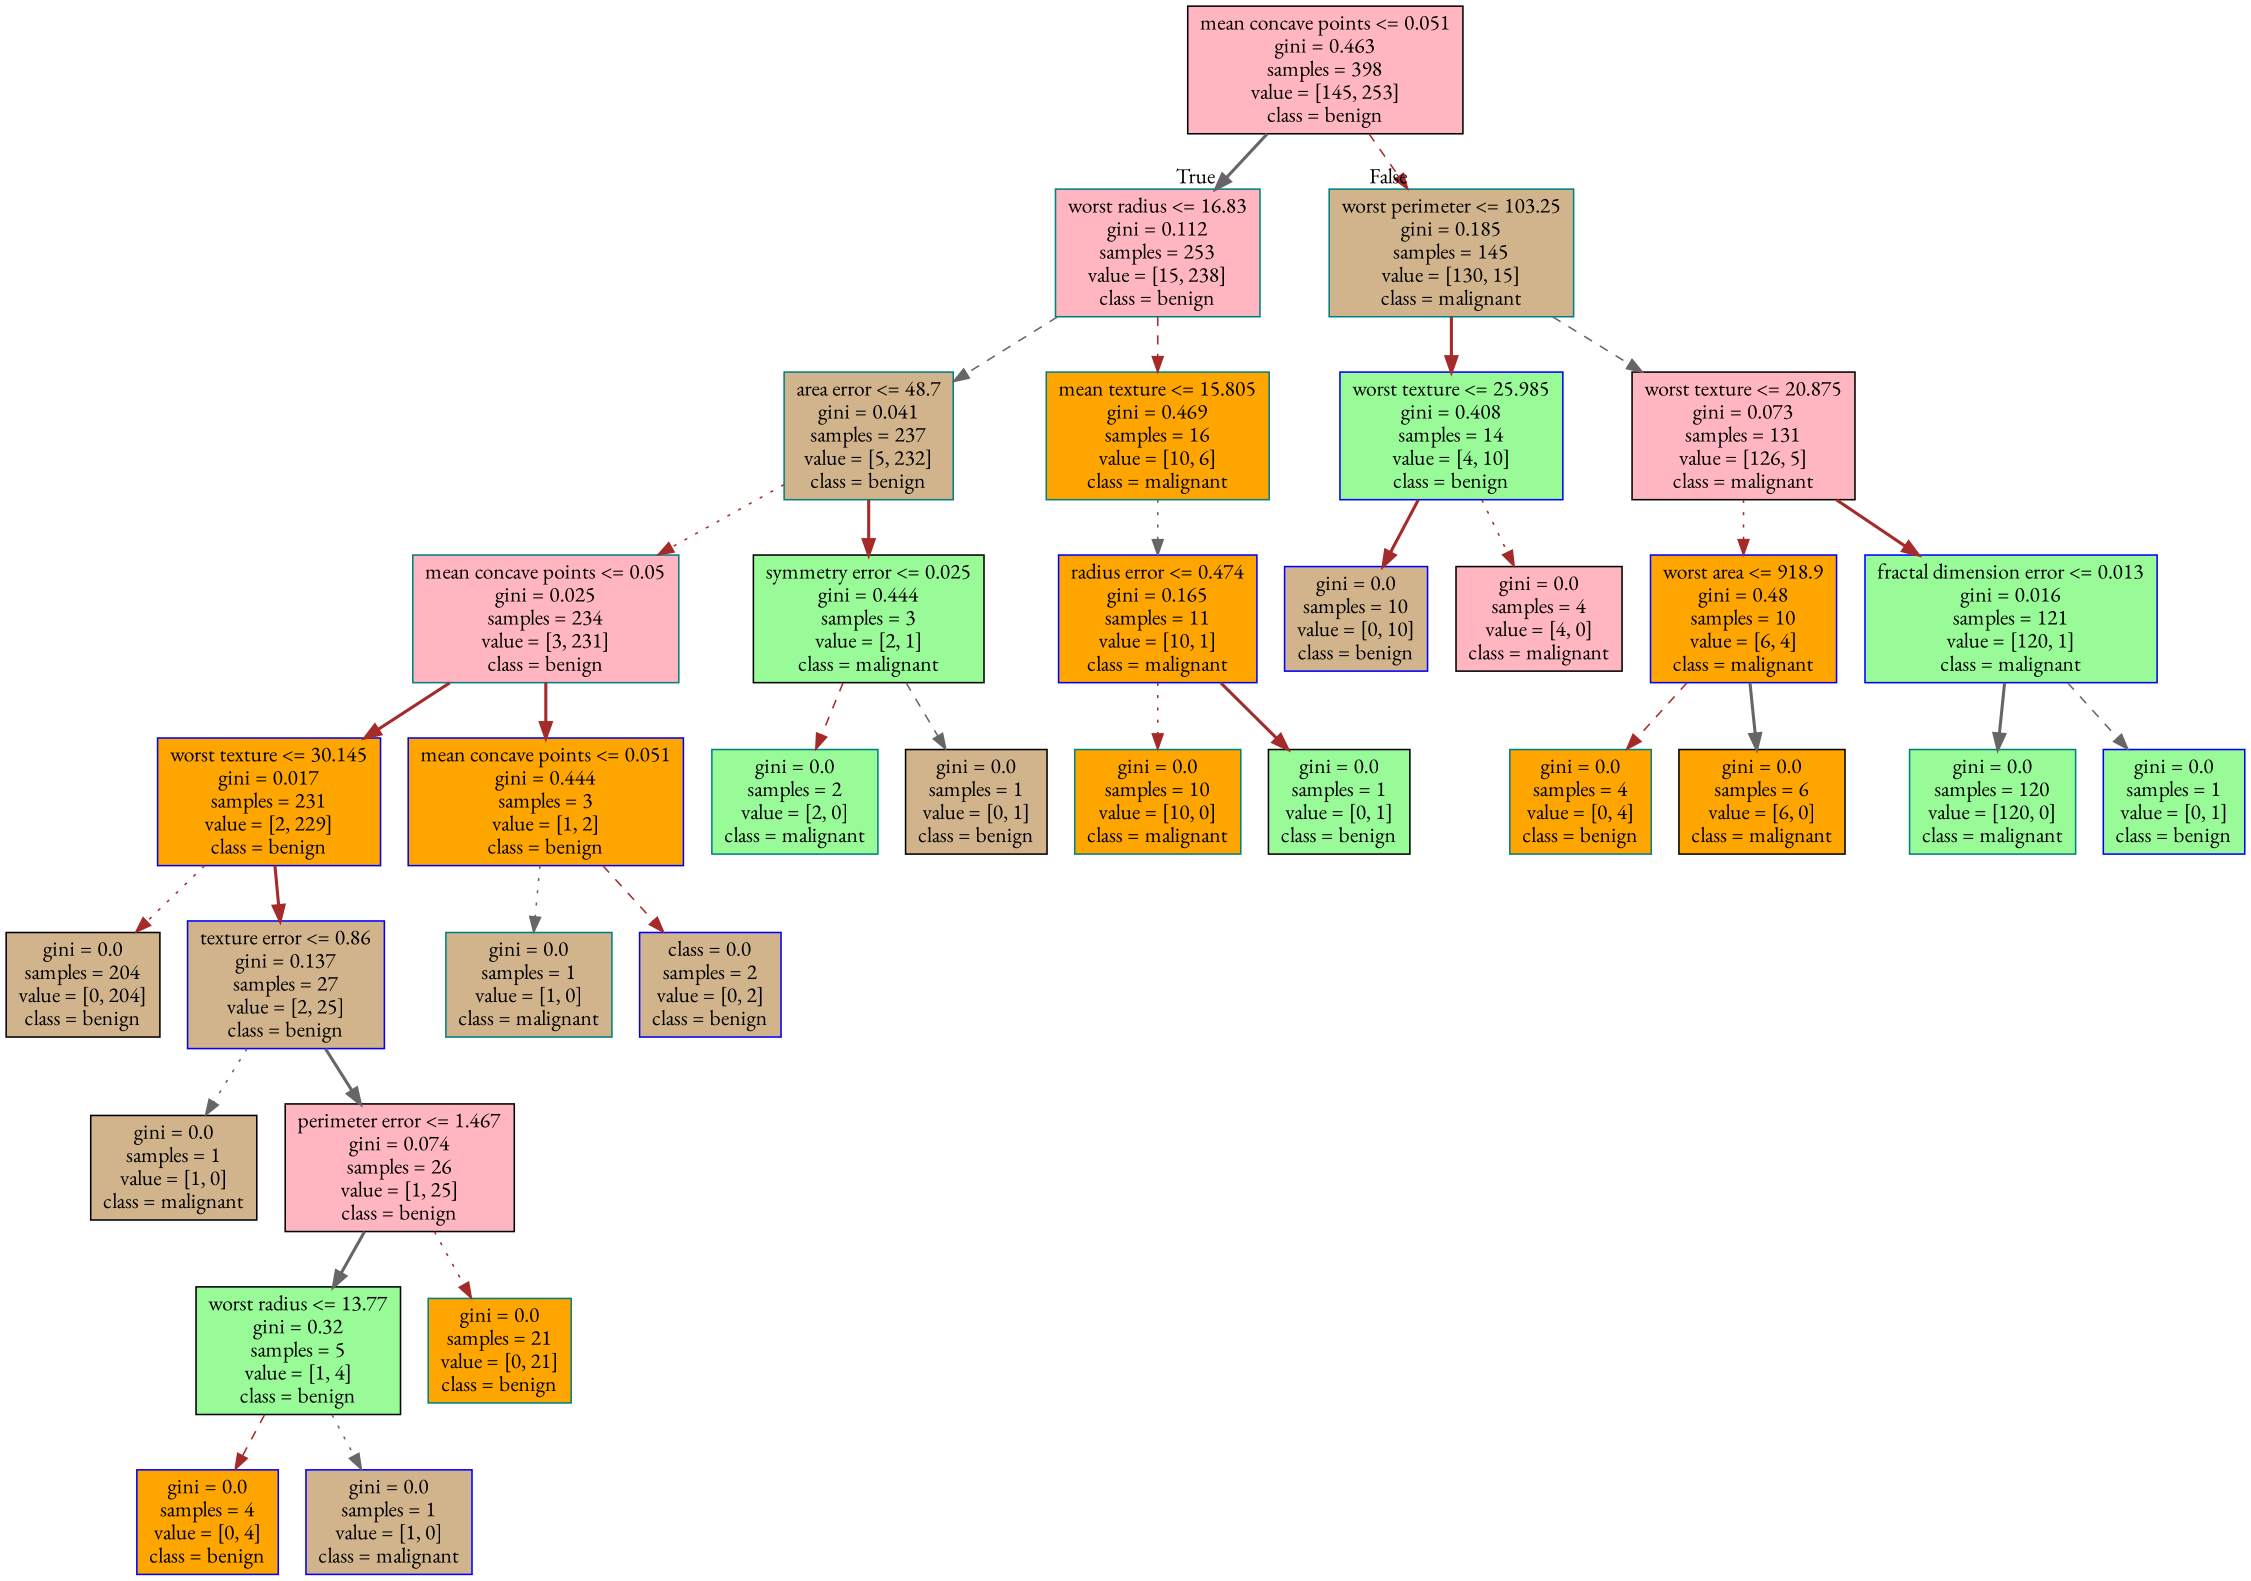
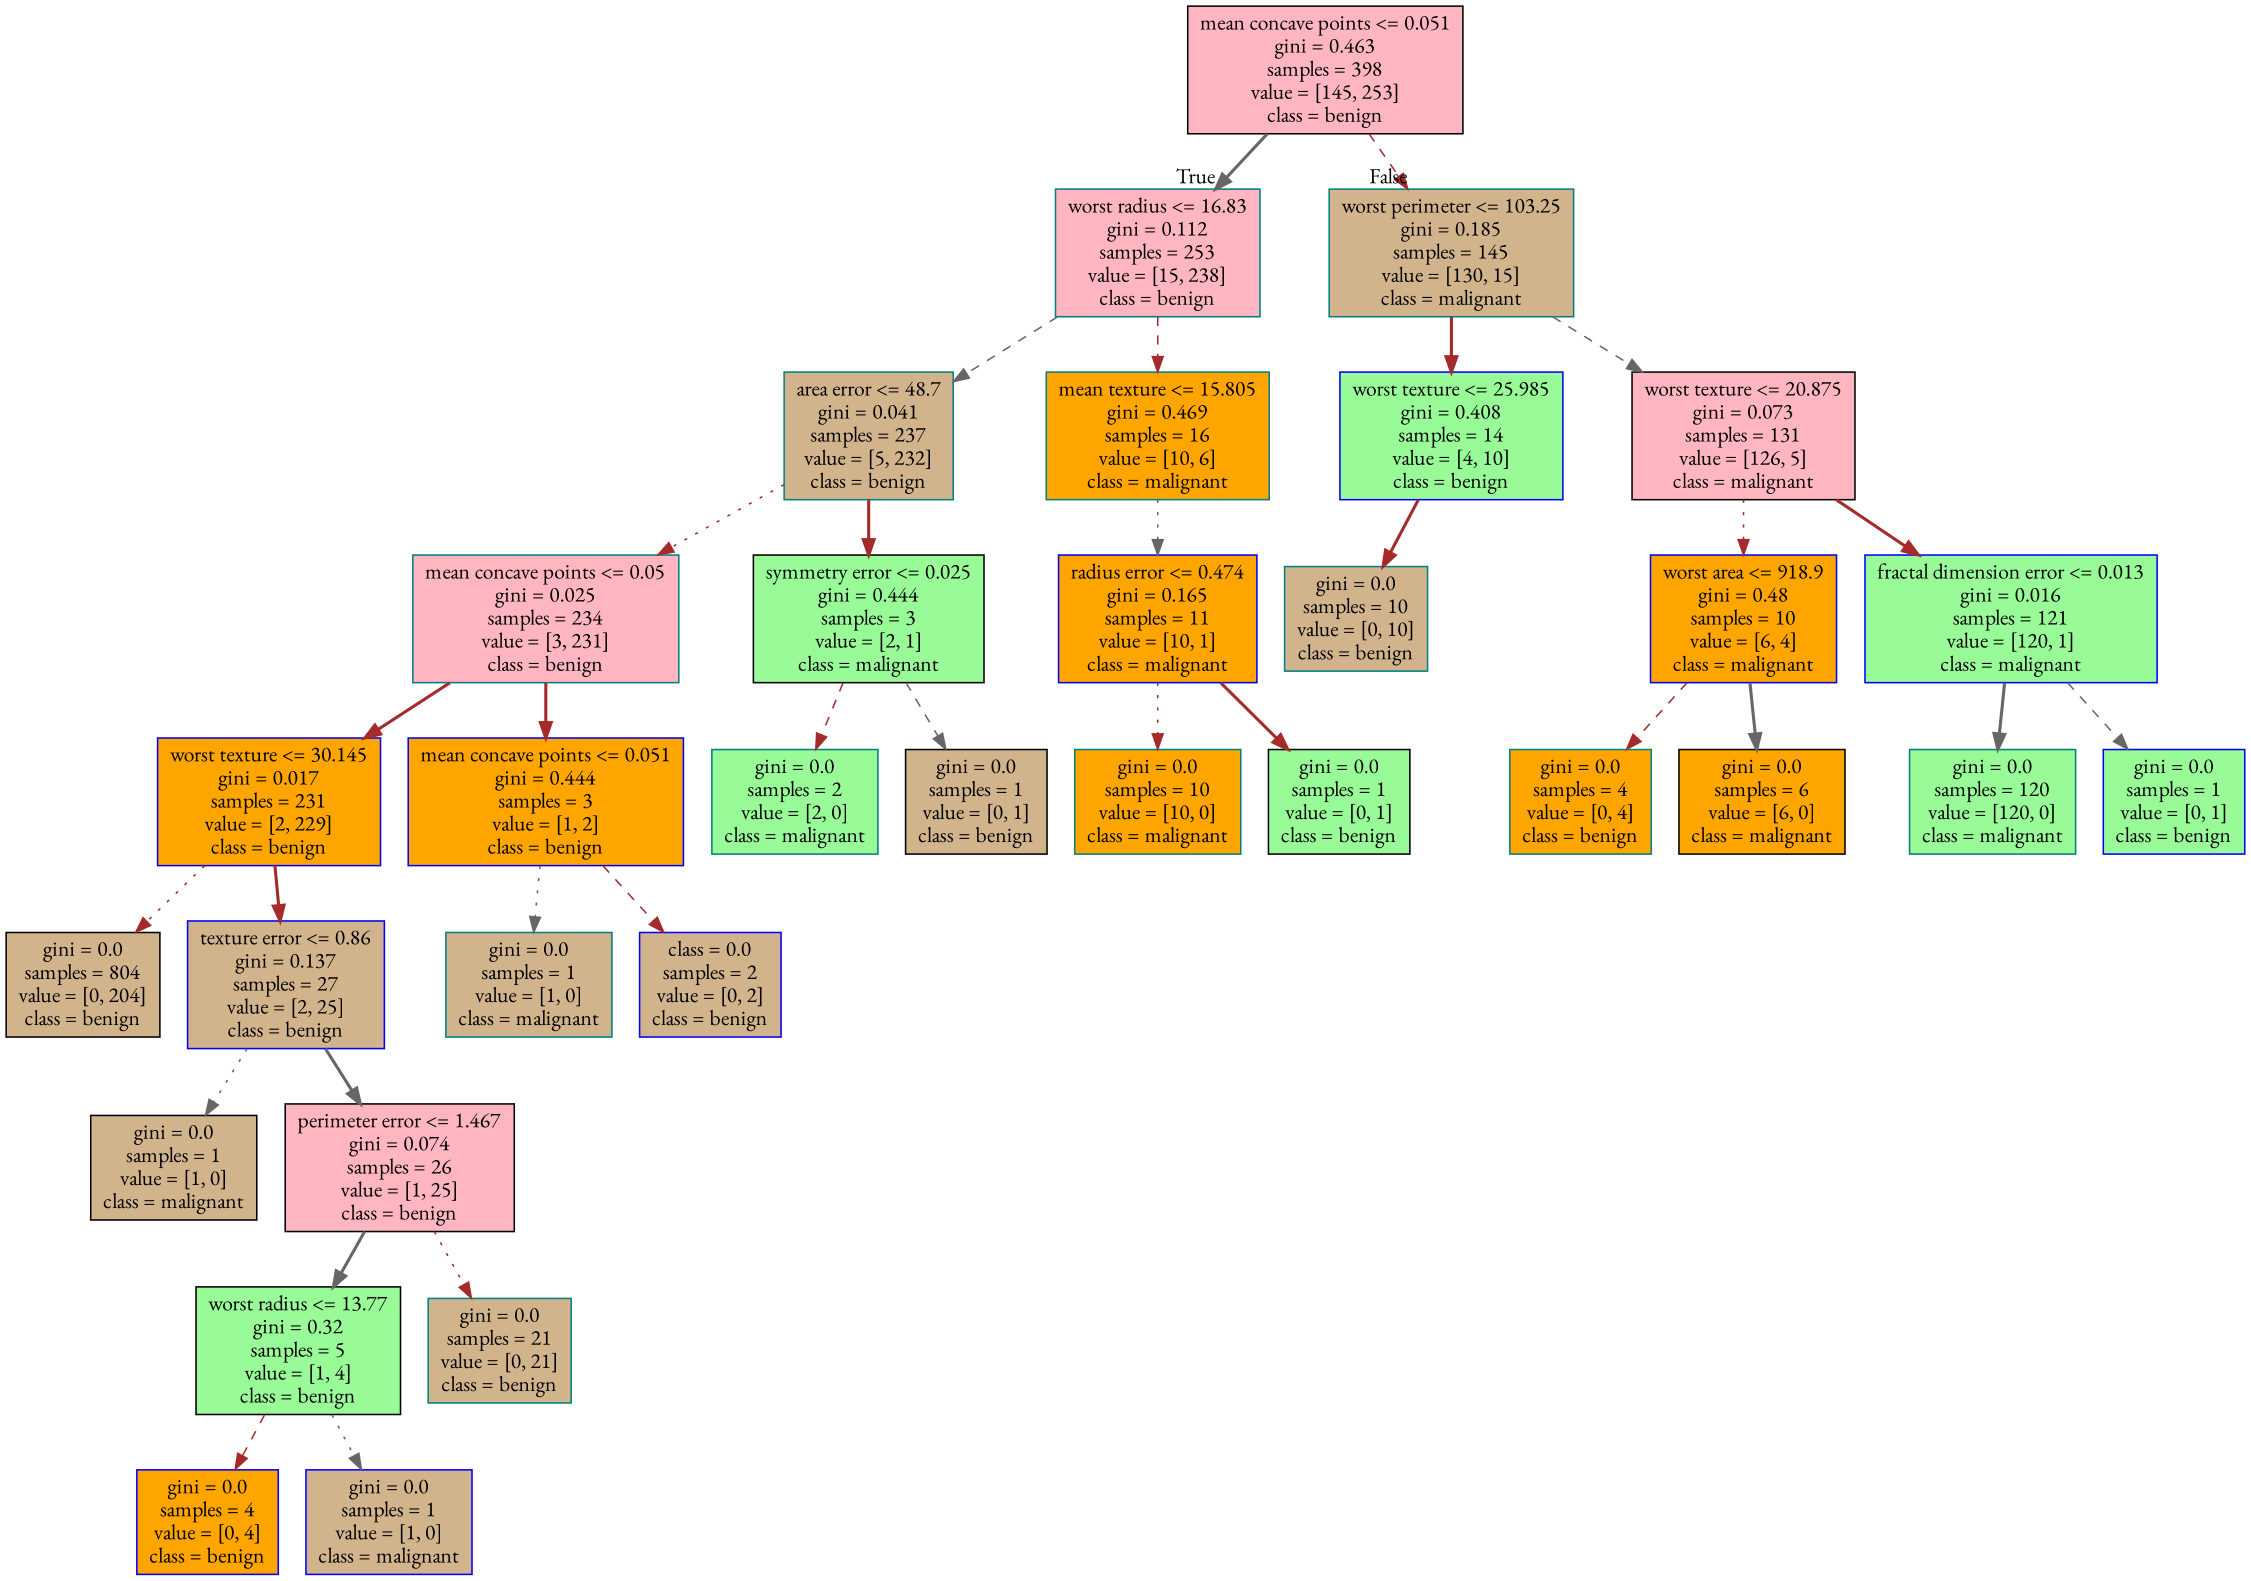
(1356, 619) -> (1356, 619)
(1539, 619) -> none
(83, 985) -> (83, 985)
(500, 1351) -> (500, 1351)
